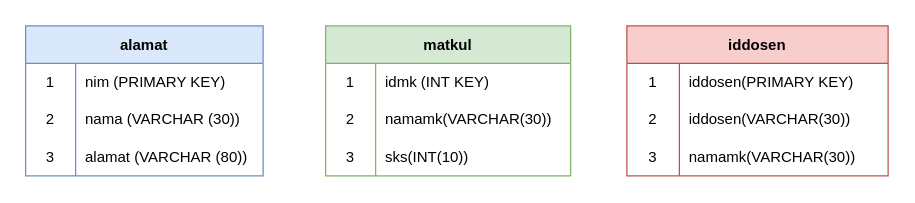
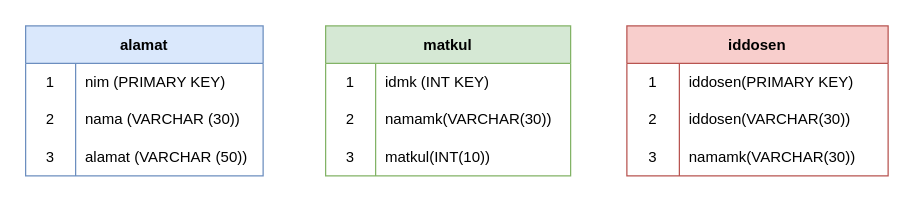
(168, 157) -> (168, 157)
(436, 157) -> (447, 157)
